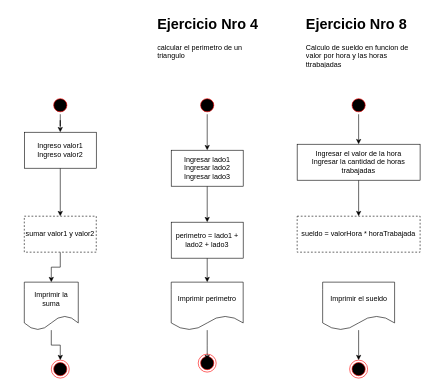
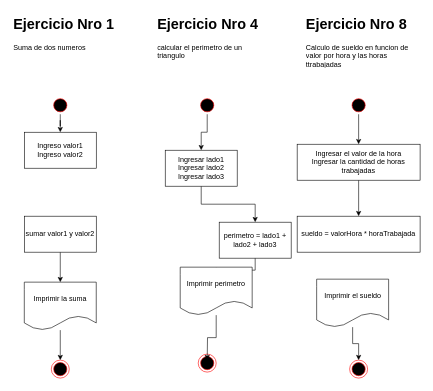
none -> (66, 39)
(207, 168) -> (201, 168)
(60, 210) -> none
(60, 234) -> (60, 234)
(359, 234) -> (359, 234)
(207, 240) -> (255, 240)
(51, 306) -> (60, 306)
(207, 306) -> (216, 291)
(359, 306) -> (353, 303)
